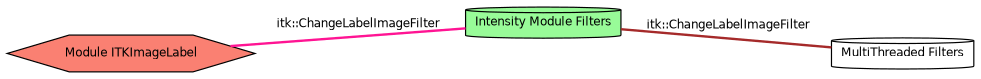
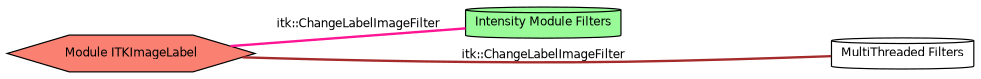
(726, 38) -> (537, 62)
